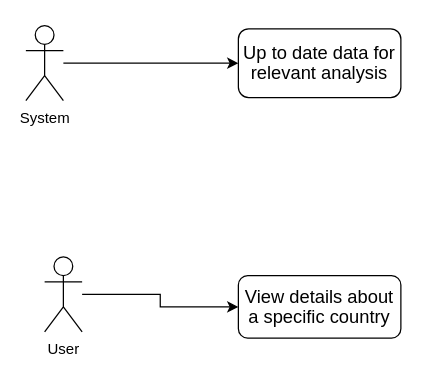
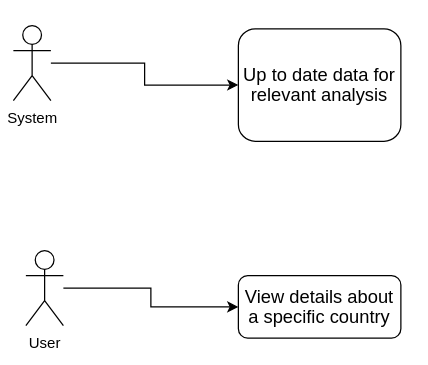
(44, 63) -> (32, 63)
(319, 63) -> (319, 85)
(63, 294) -> (44, 288)
